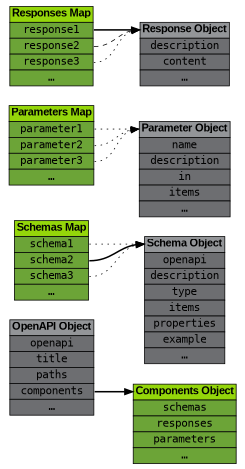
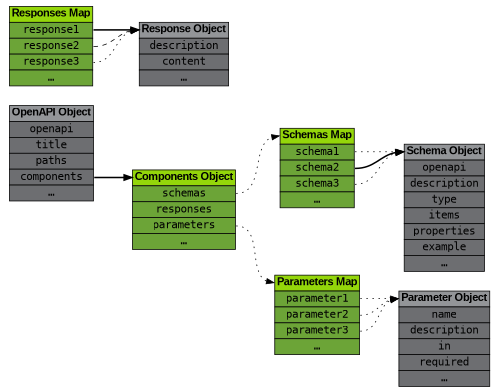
none -> (257, 168)
(185, 193) -> (444, 362)
none -> (255, 251)
